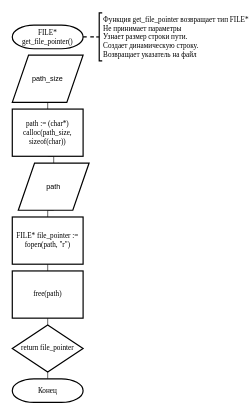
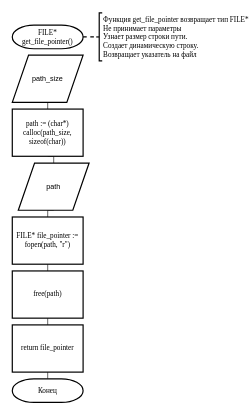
(48, 349) -> (48, 349)
